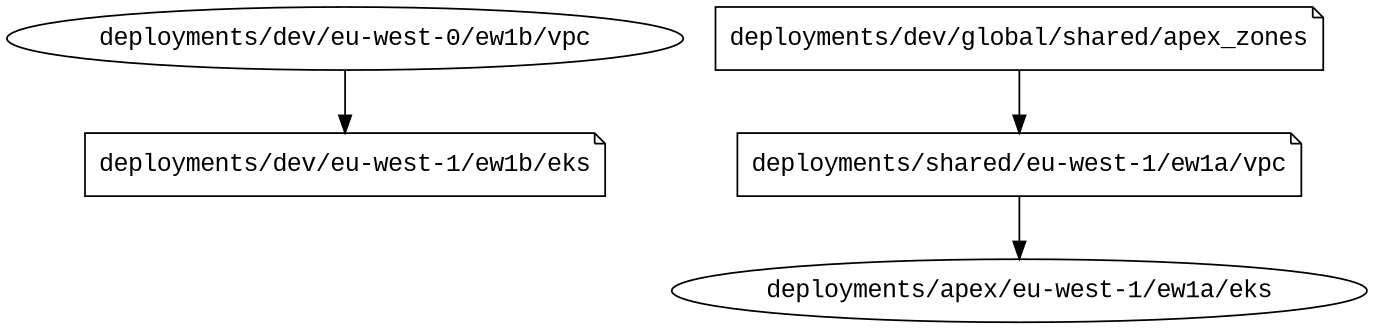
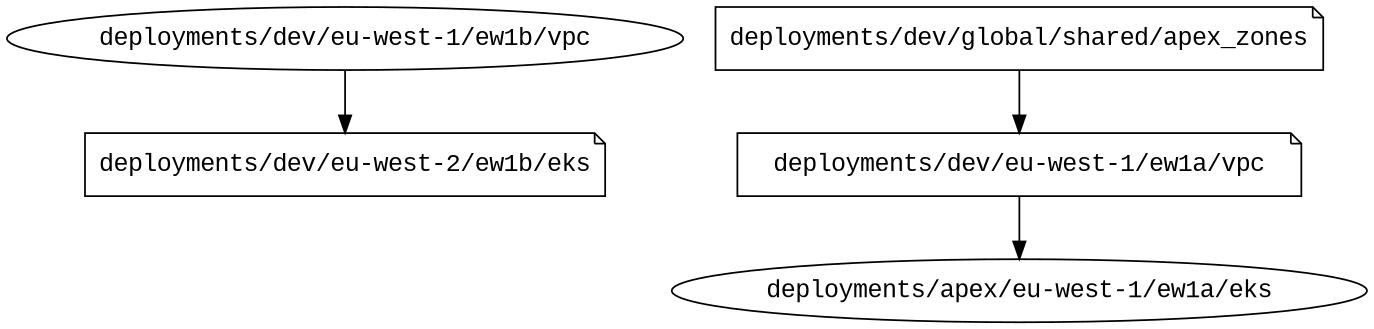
(345, 39) -> (345, 39)
(345, 165) -> (345, 165)
(1019, 165) -> (1019, 165)
